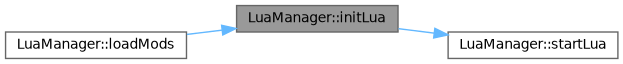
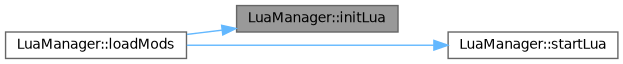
(416, 31) -> (310, 45)
